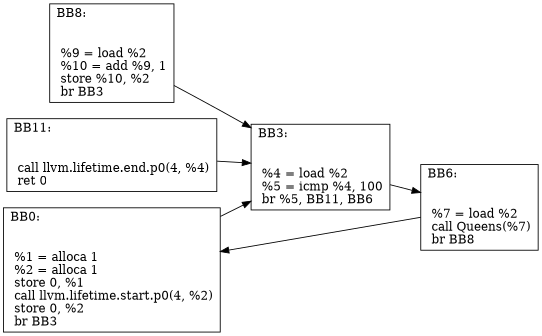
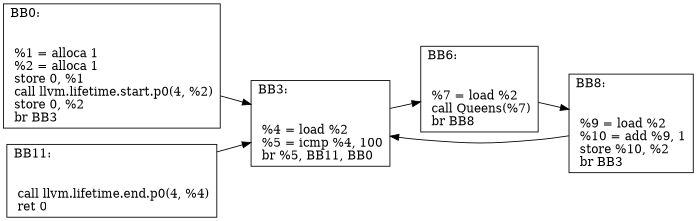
(316, 200) -> (316, 156)
(325, 234) -> (549, 105)
